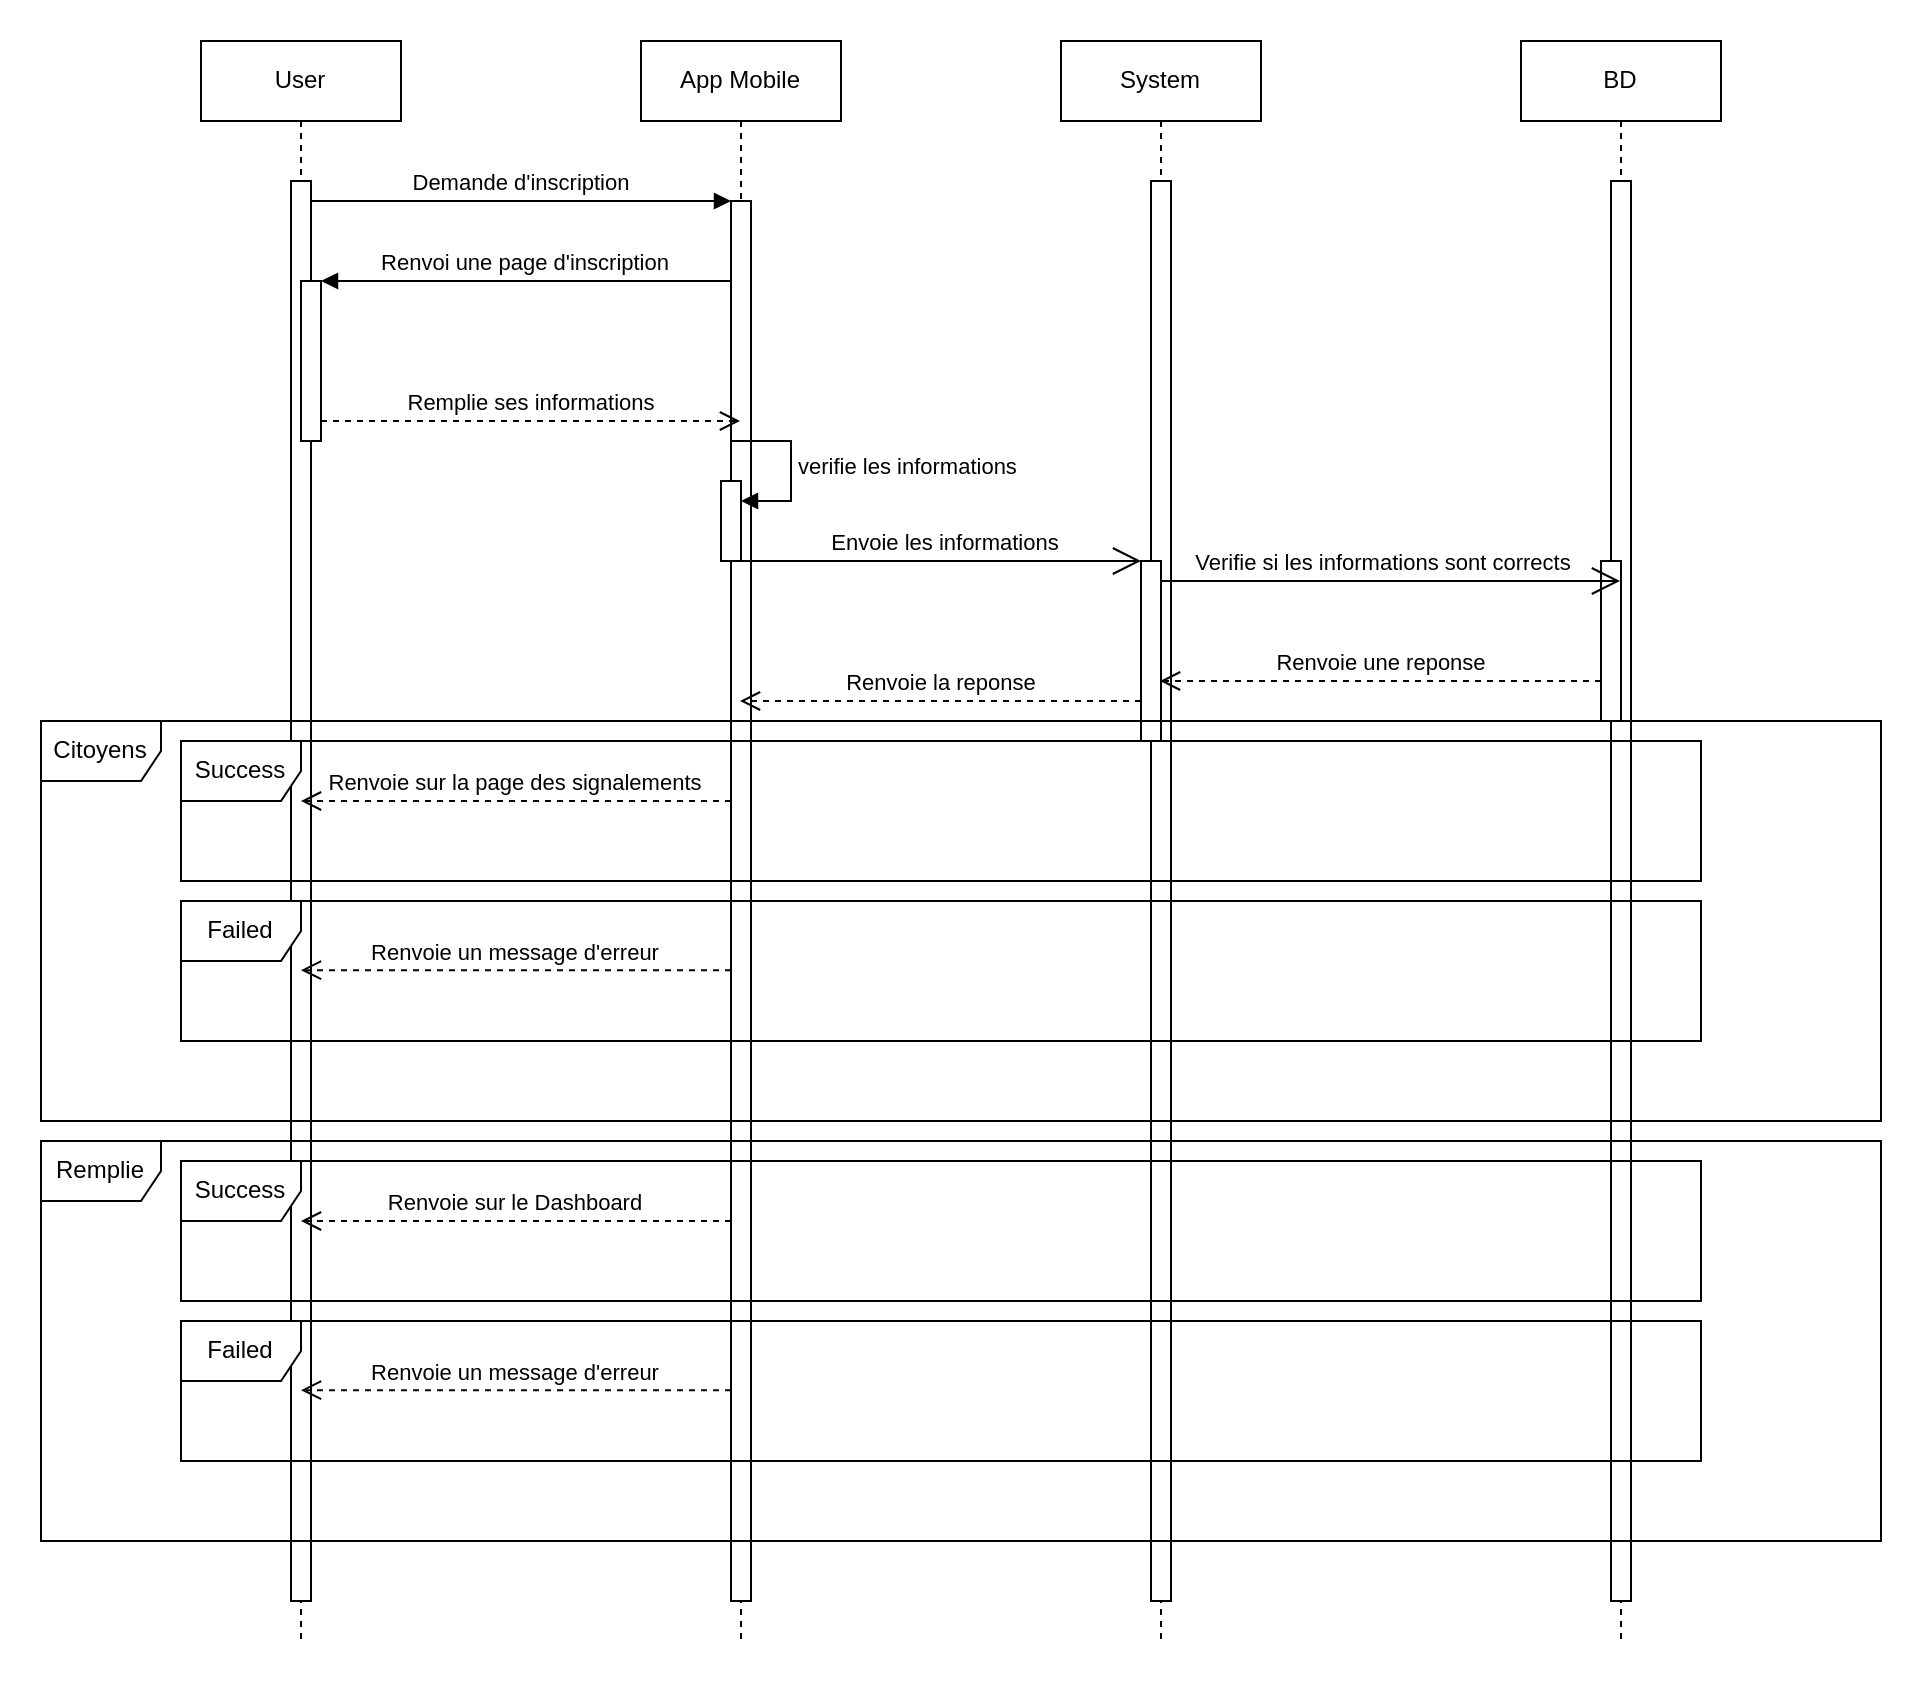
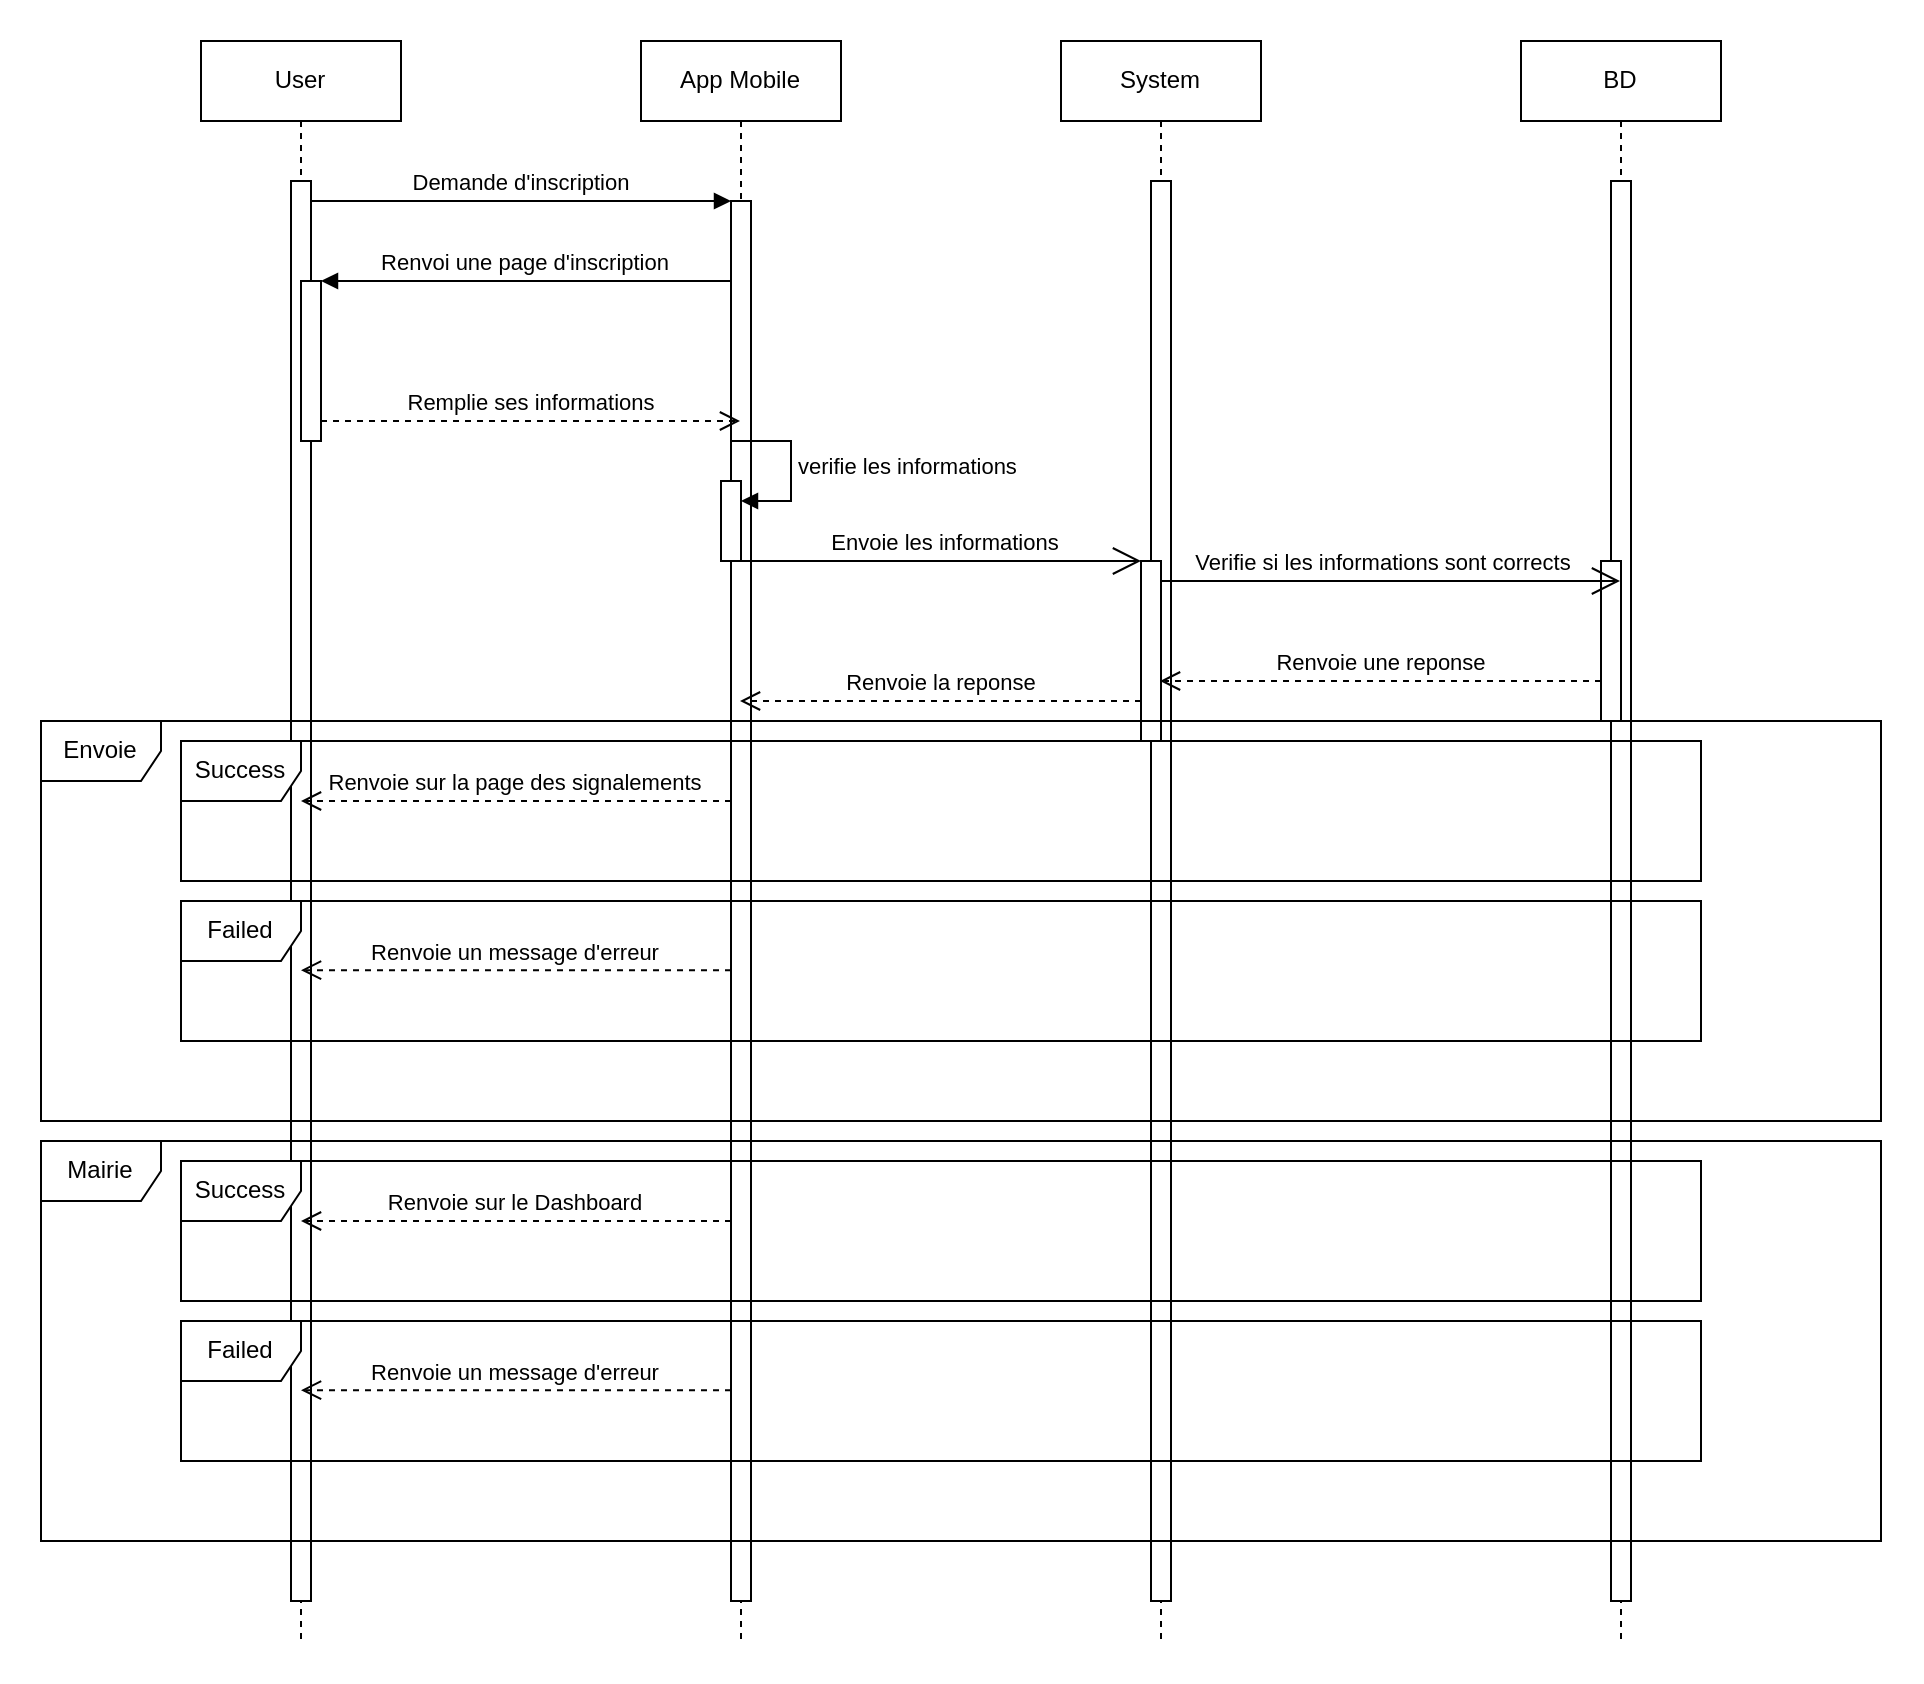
(101, 751) -> (101, 751)
(101, 1171) -> (101, 1171)
